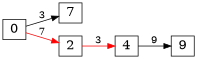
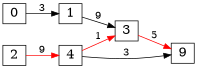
(71, 13) -> (71, 14)
none -> (127, 31)
(39, 37) -> none
(99, 41) -> (42, 50)
(155, 41) -> (127, 53)
